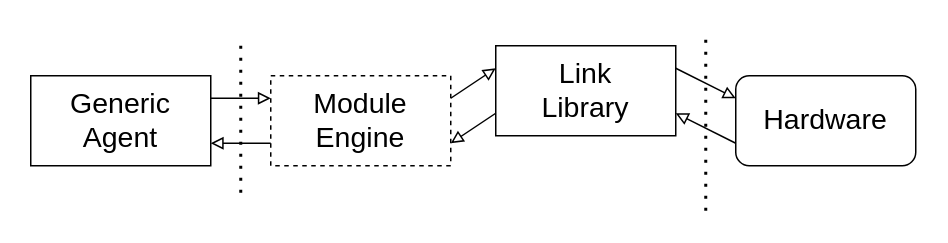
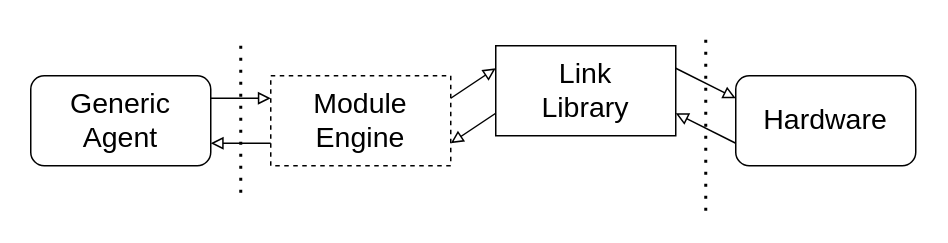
(121, 121) -> (121, 121)
